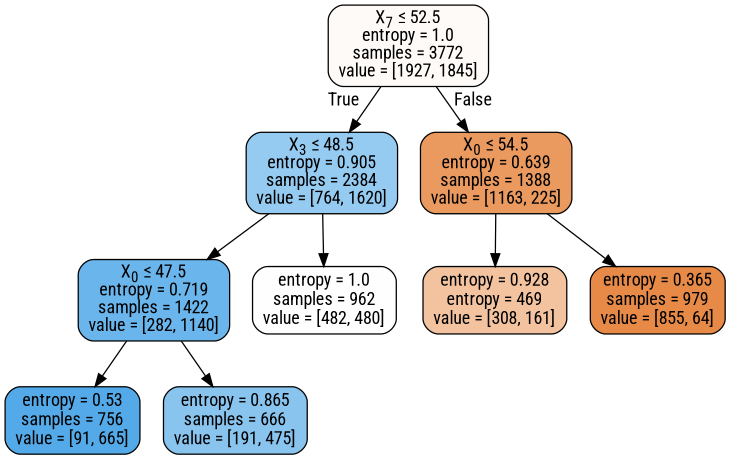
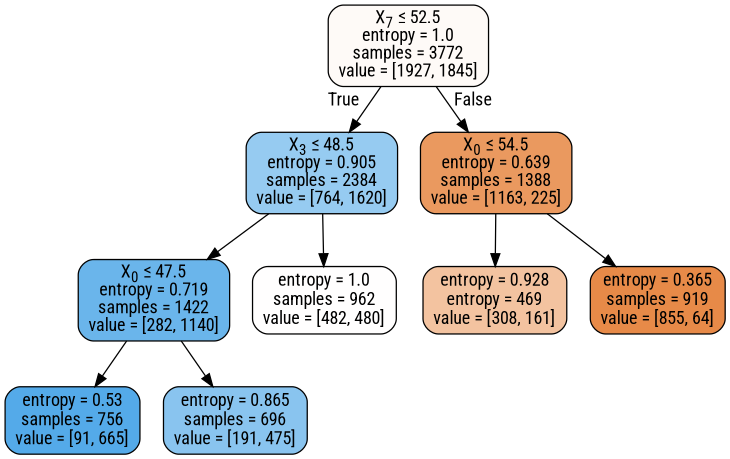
(658, 300) -> (658, 300)
(235, 420) -> (235, 420)
